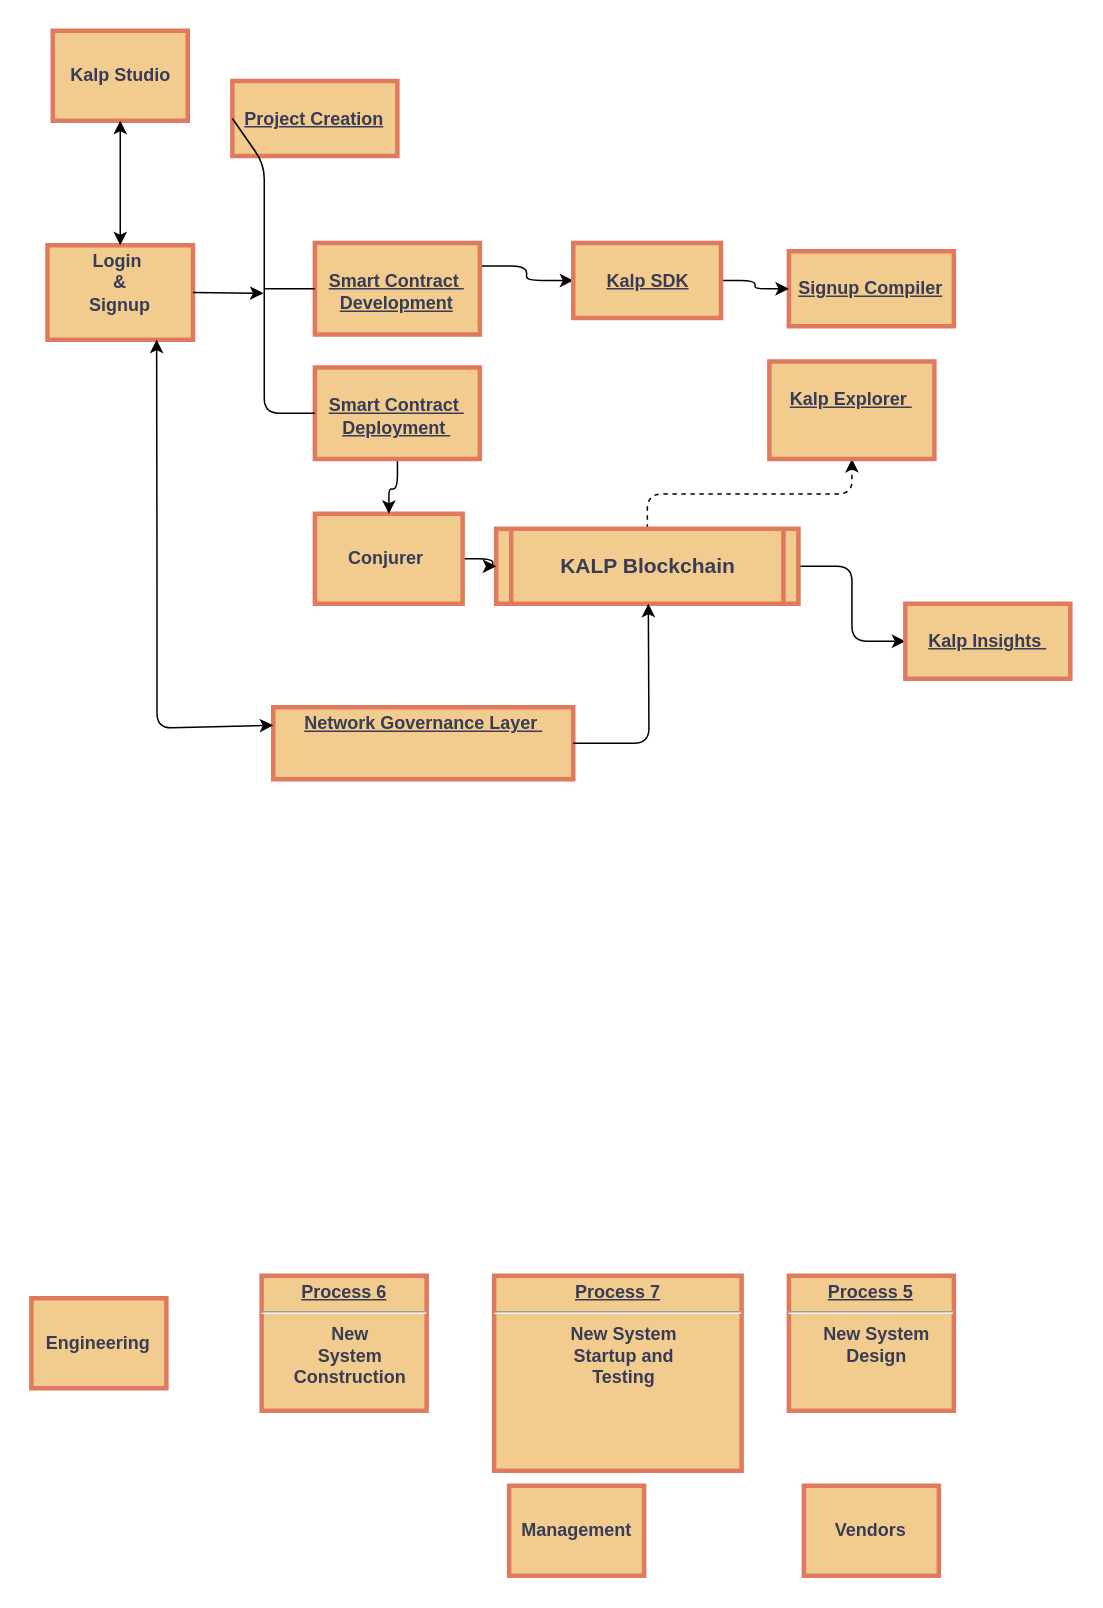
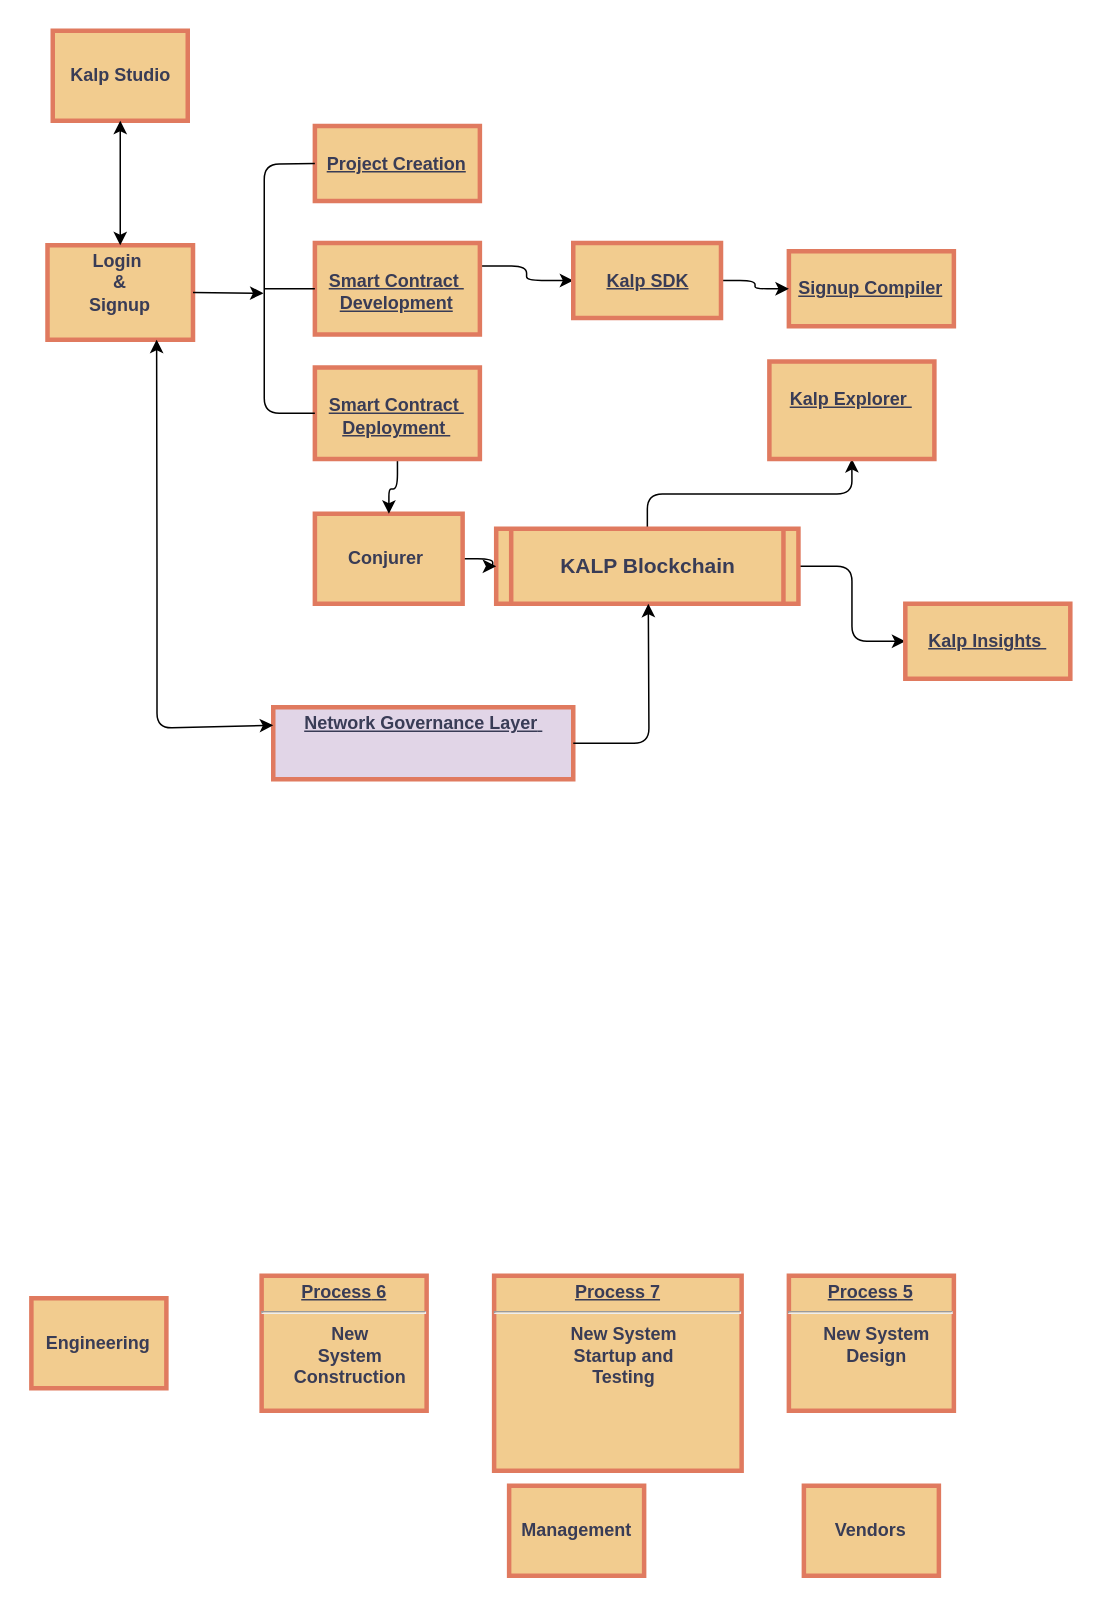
(315, 119) -> (397, 164)
(745, 494) -> (745, 494)
(423, 743) -> (423, 743)
